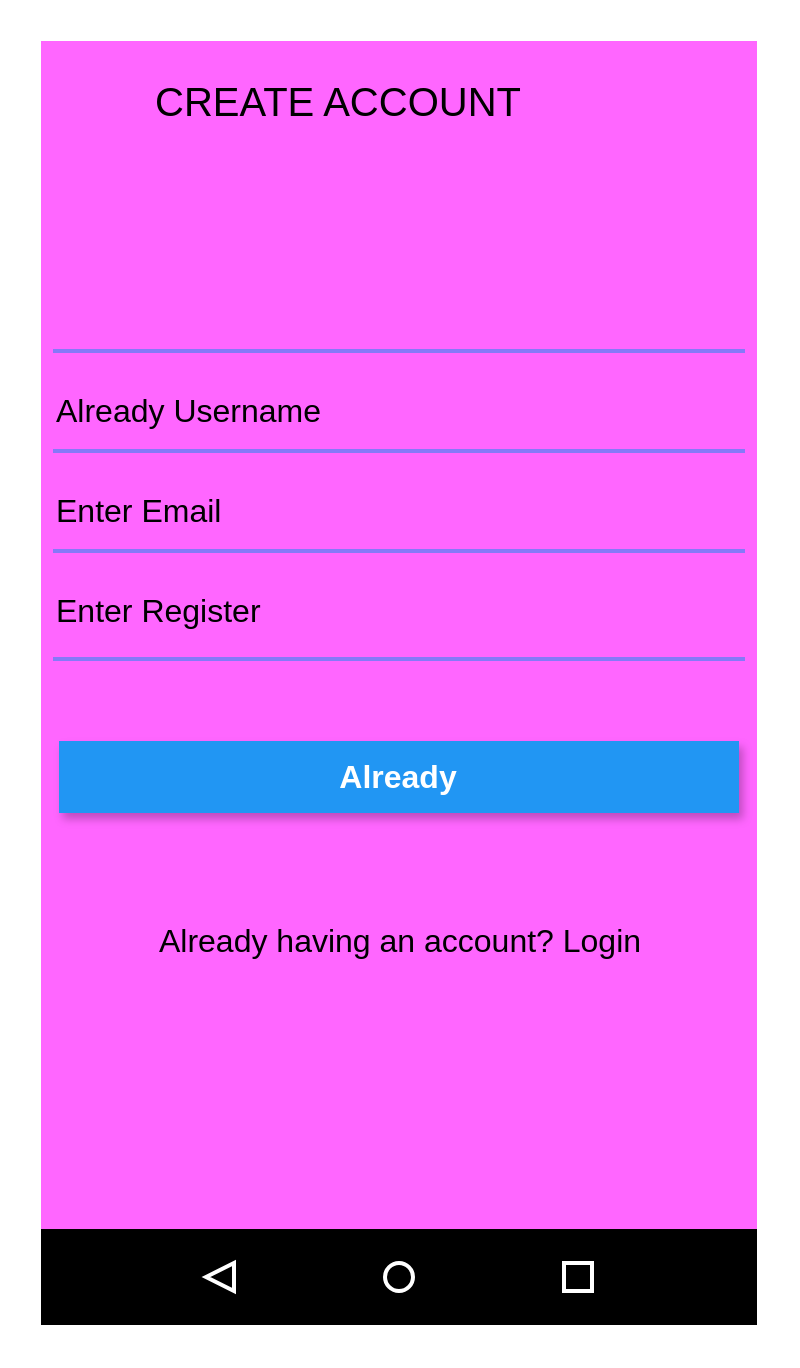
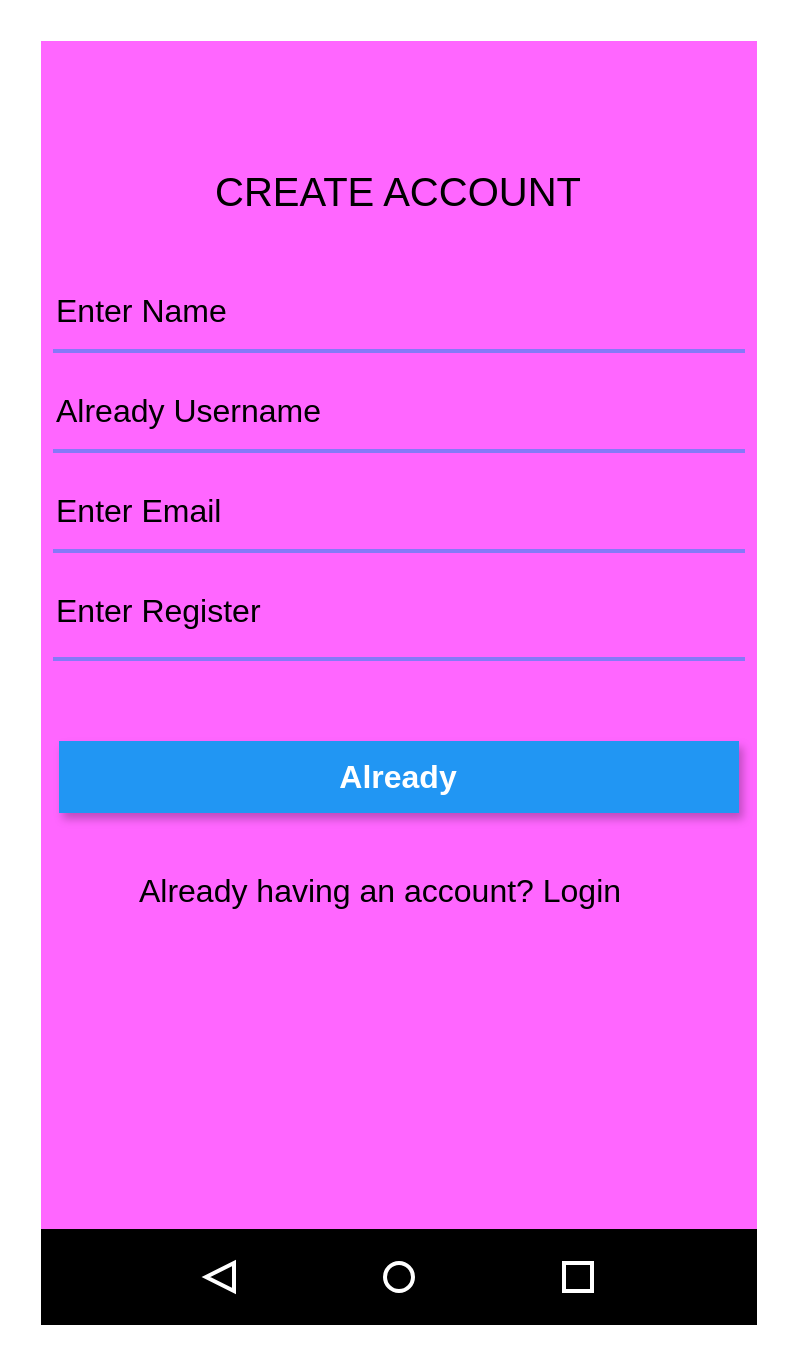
(339, 101) -> (399, 191)
none -> (399, 311)
(401, 941) -> (381, 891)
